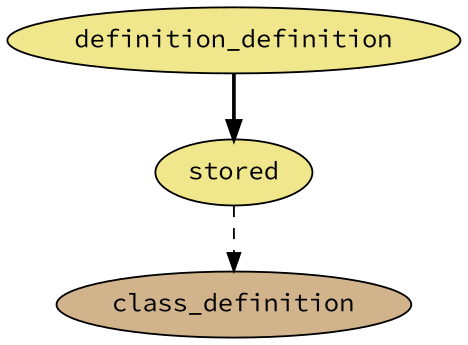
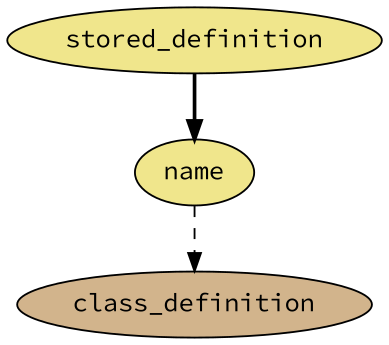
(234, 40) -> (195, 40)
(234, 172) -> (195, 172)
